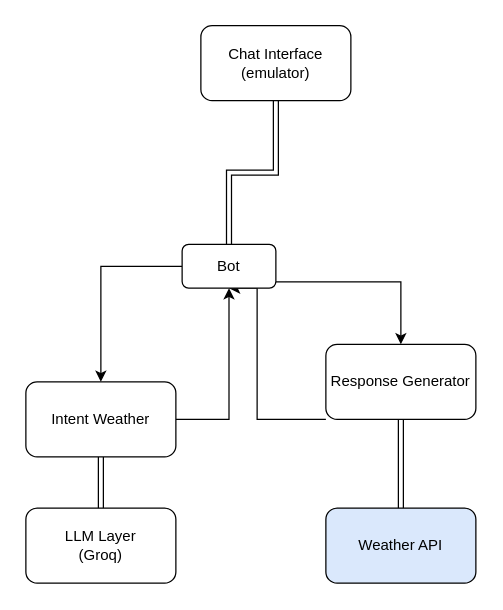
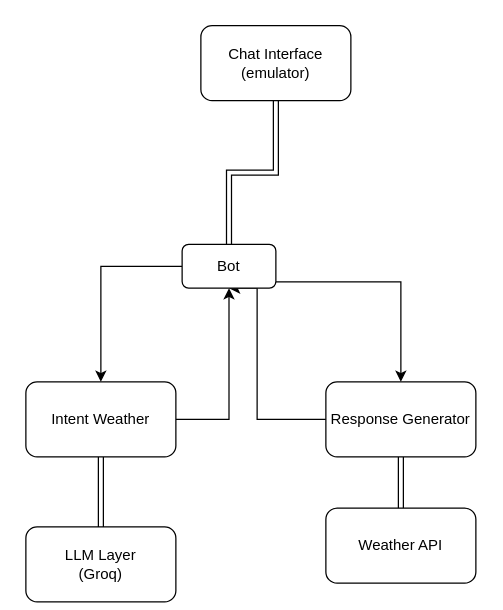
(401, 382) -> (401, 419)
(101, 546) -> (101, 564)
(401, 546) -> (401, 546)
